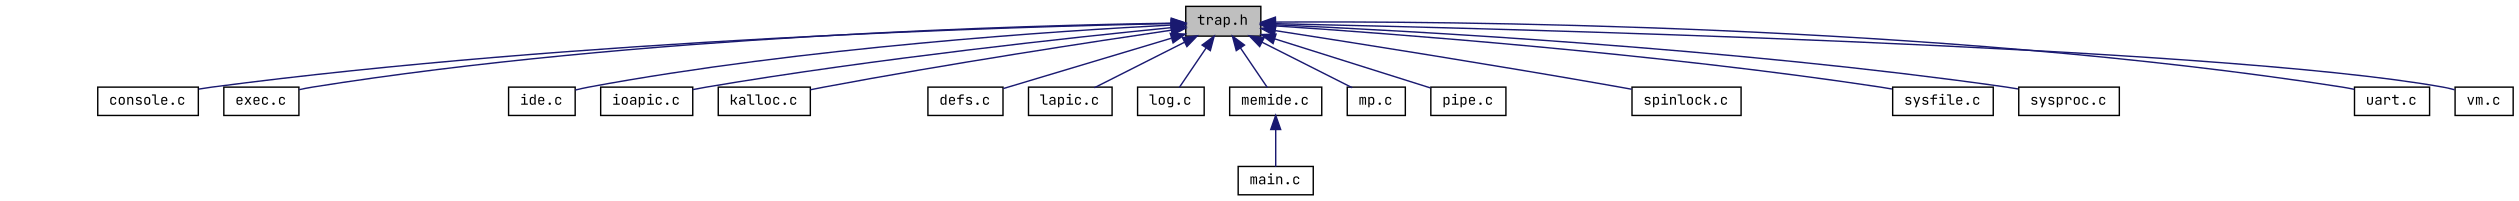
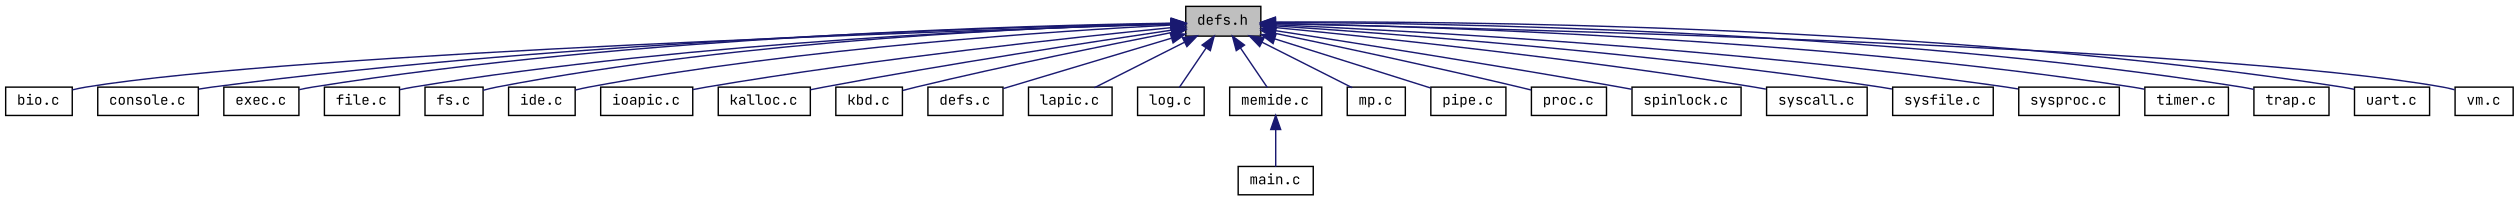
(1223, 21) -> (1223, 21)
none -> (39, 101)
none -> (362, 101)
none -> (454, 101)
none -> (869, 101)
none -> (1569, 101)
none -> (1817, 101)
none -> (2187, 101)
none -> (2291, 101)
